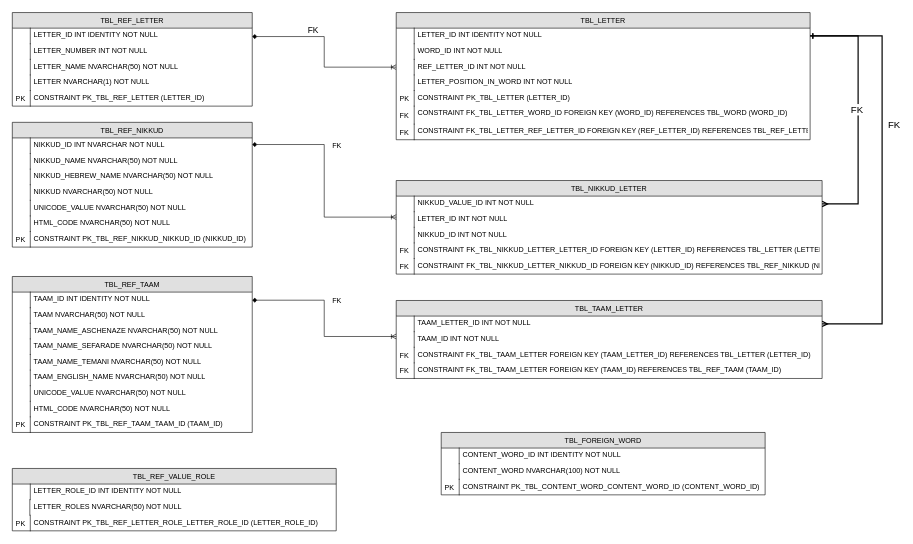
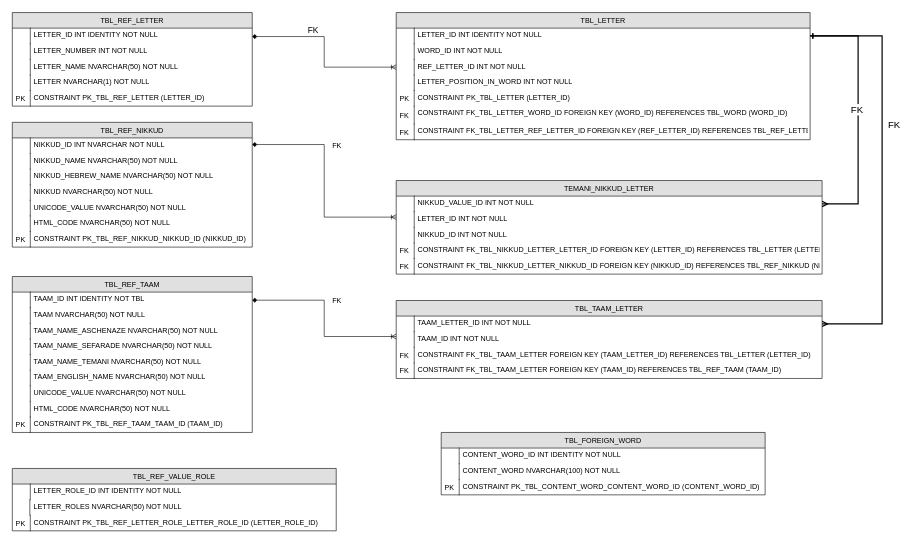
(609, 188) -> (609, 188)
(88, 299) -> (86, 299)
